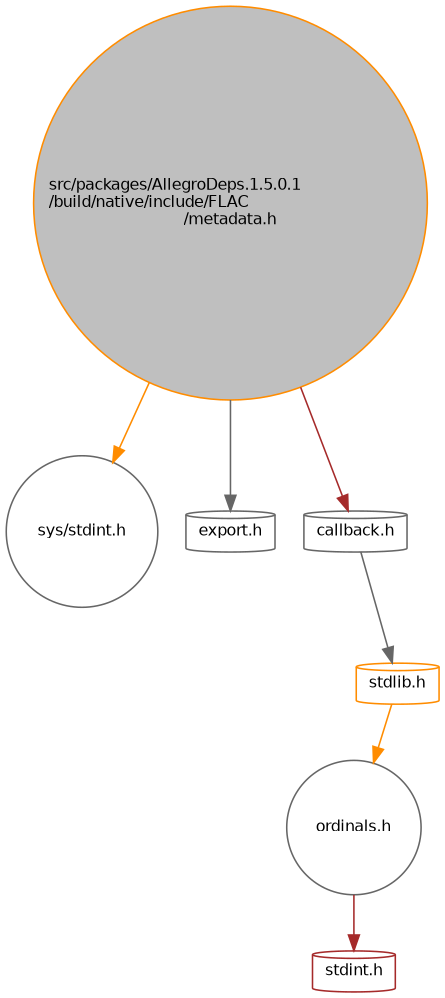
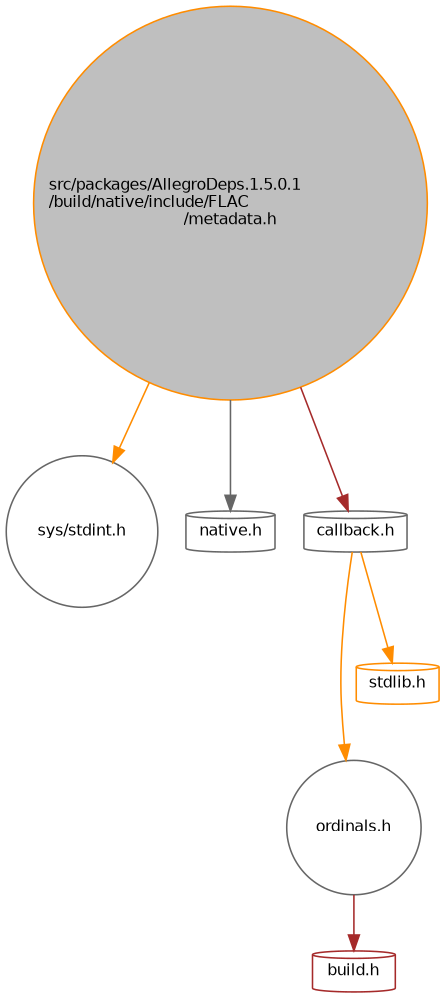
(230, 532) -> (230, 532)
(374, 600) -> (374, 600)
(385, 726) -> (342, 648)
(354, 971) -> (354, 971)
